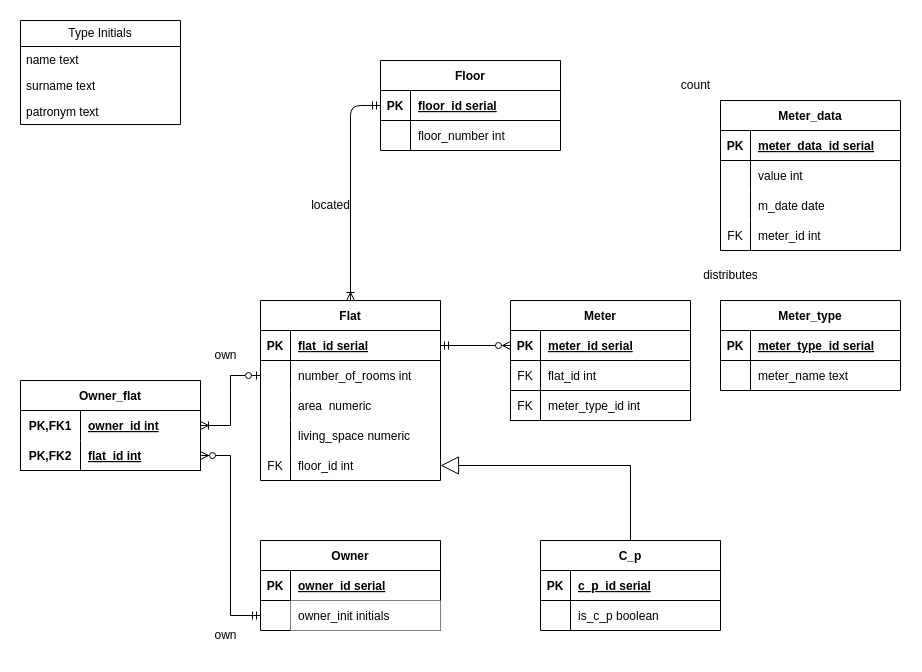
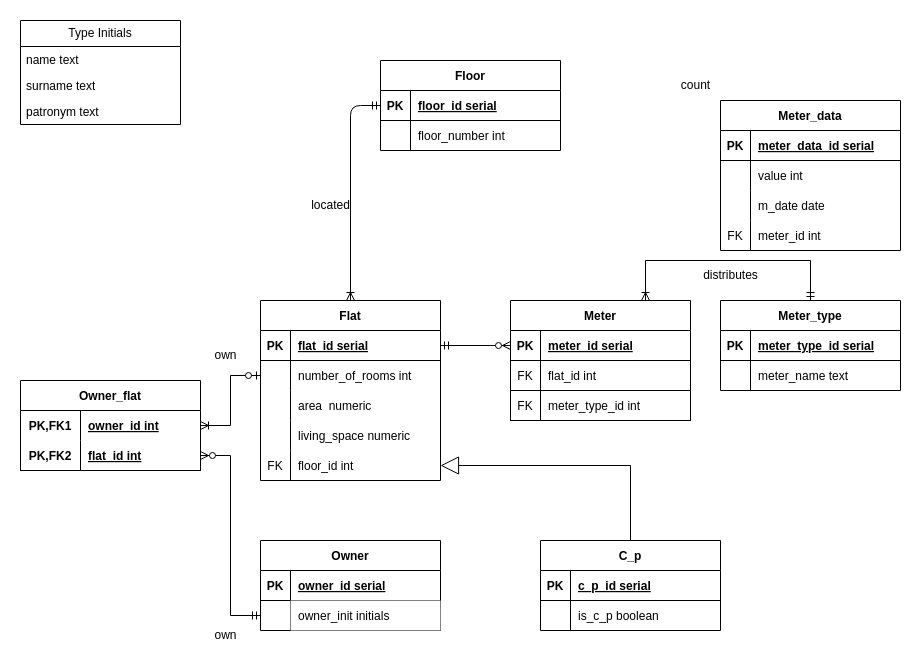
none -> (729, 261)
